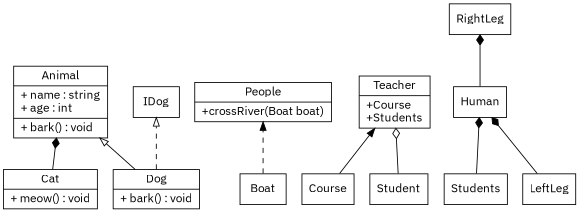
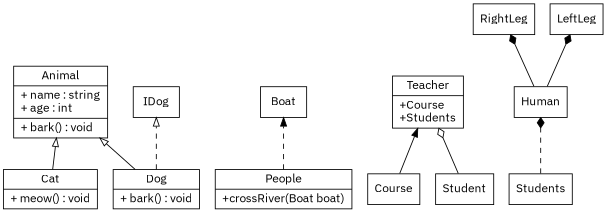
(518, 150) -> (556, 65)
(478, 151) -> (541, 151)
(263, 152) -> (284, 148)
(54, 159) -> (54, 158)
